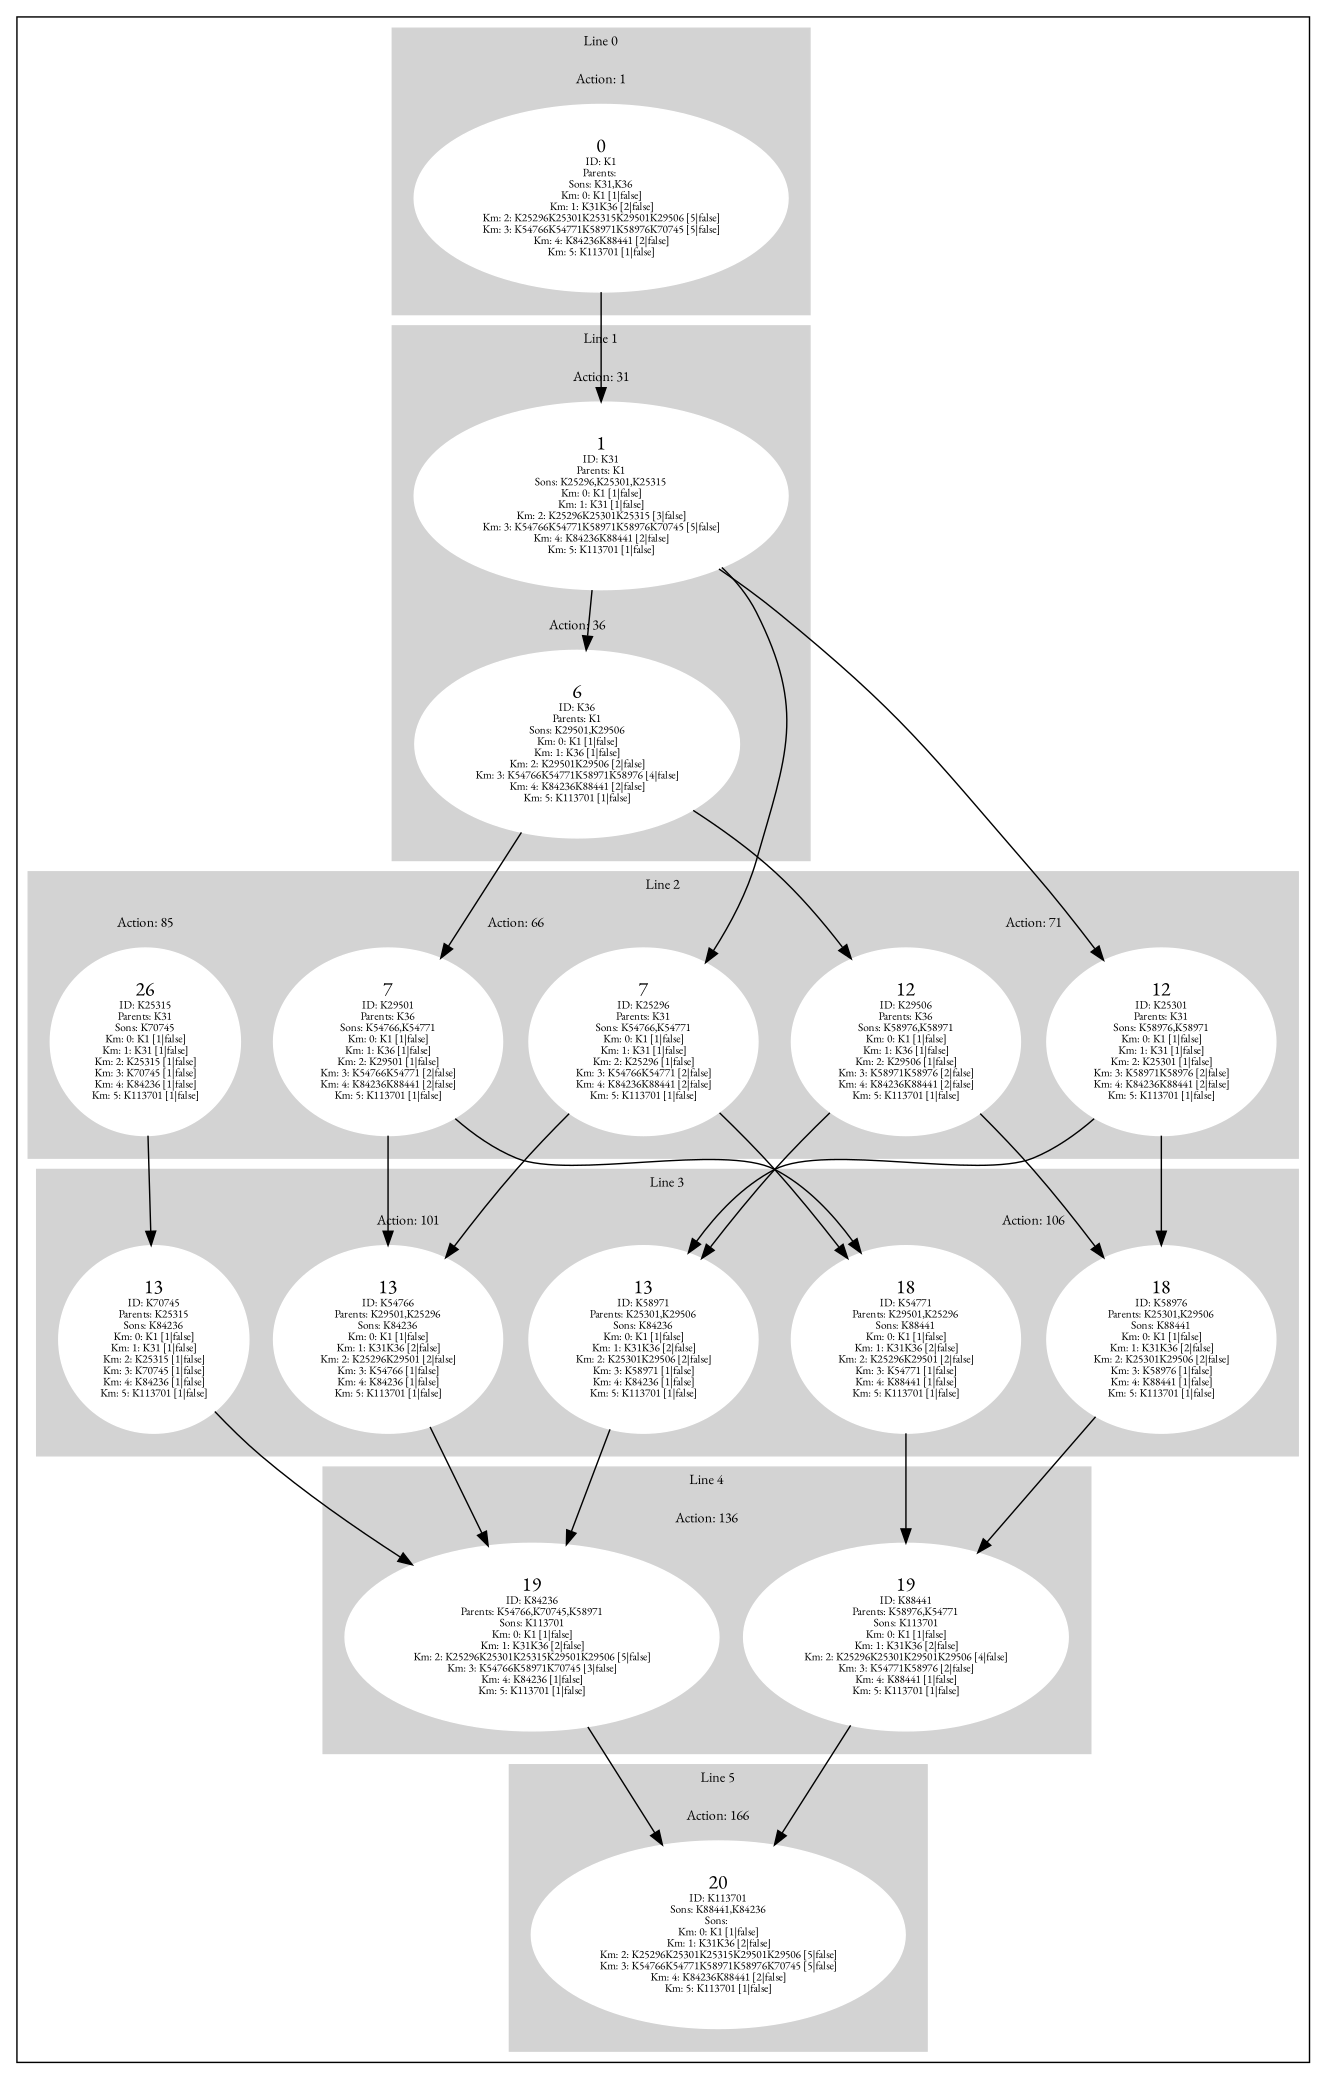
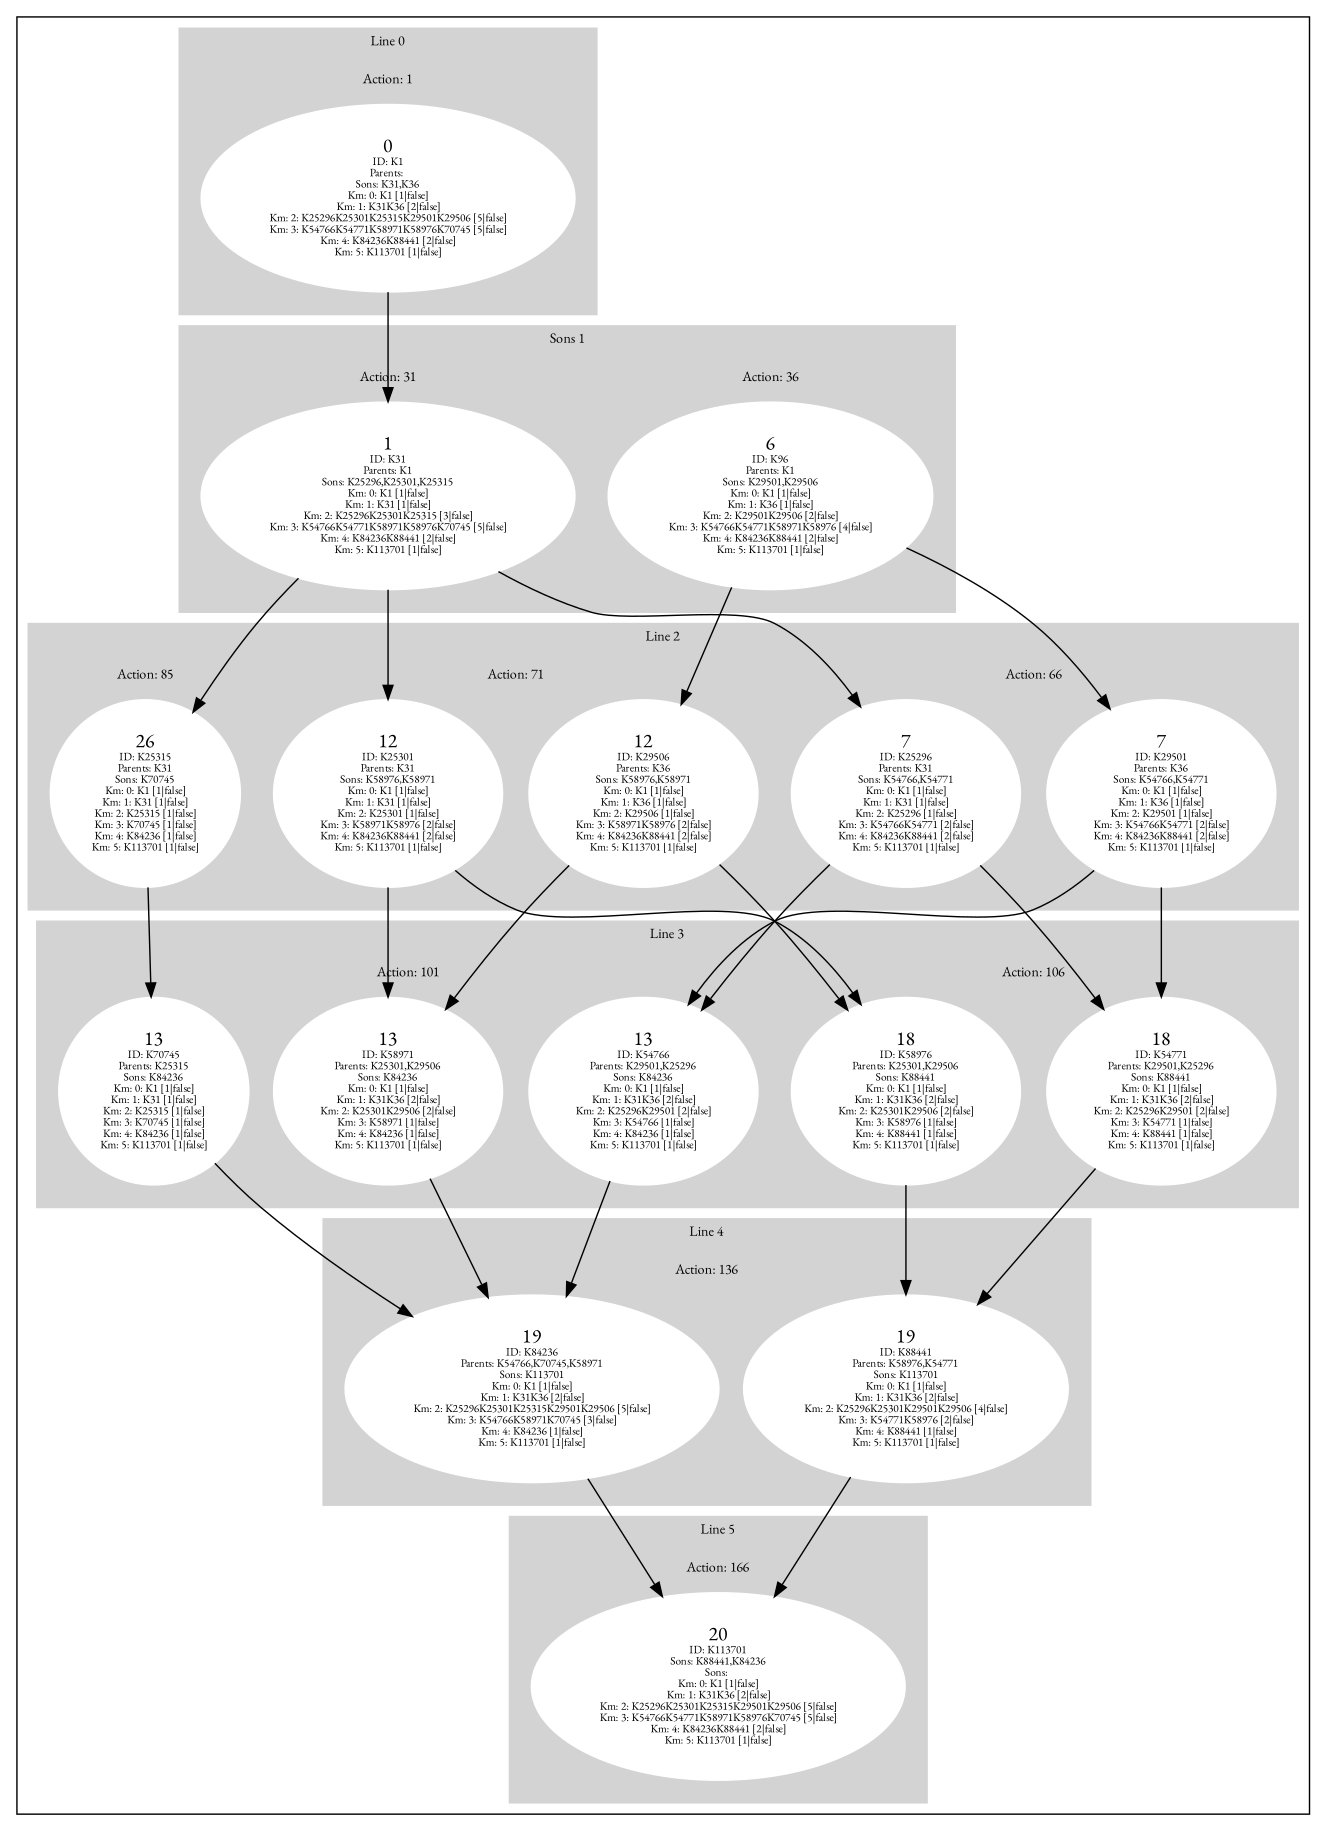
(601, 339) -> (567, 339)
(589, 621) -> (246, 636)
(577, 708) -> (770, 459)
